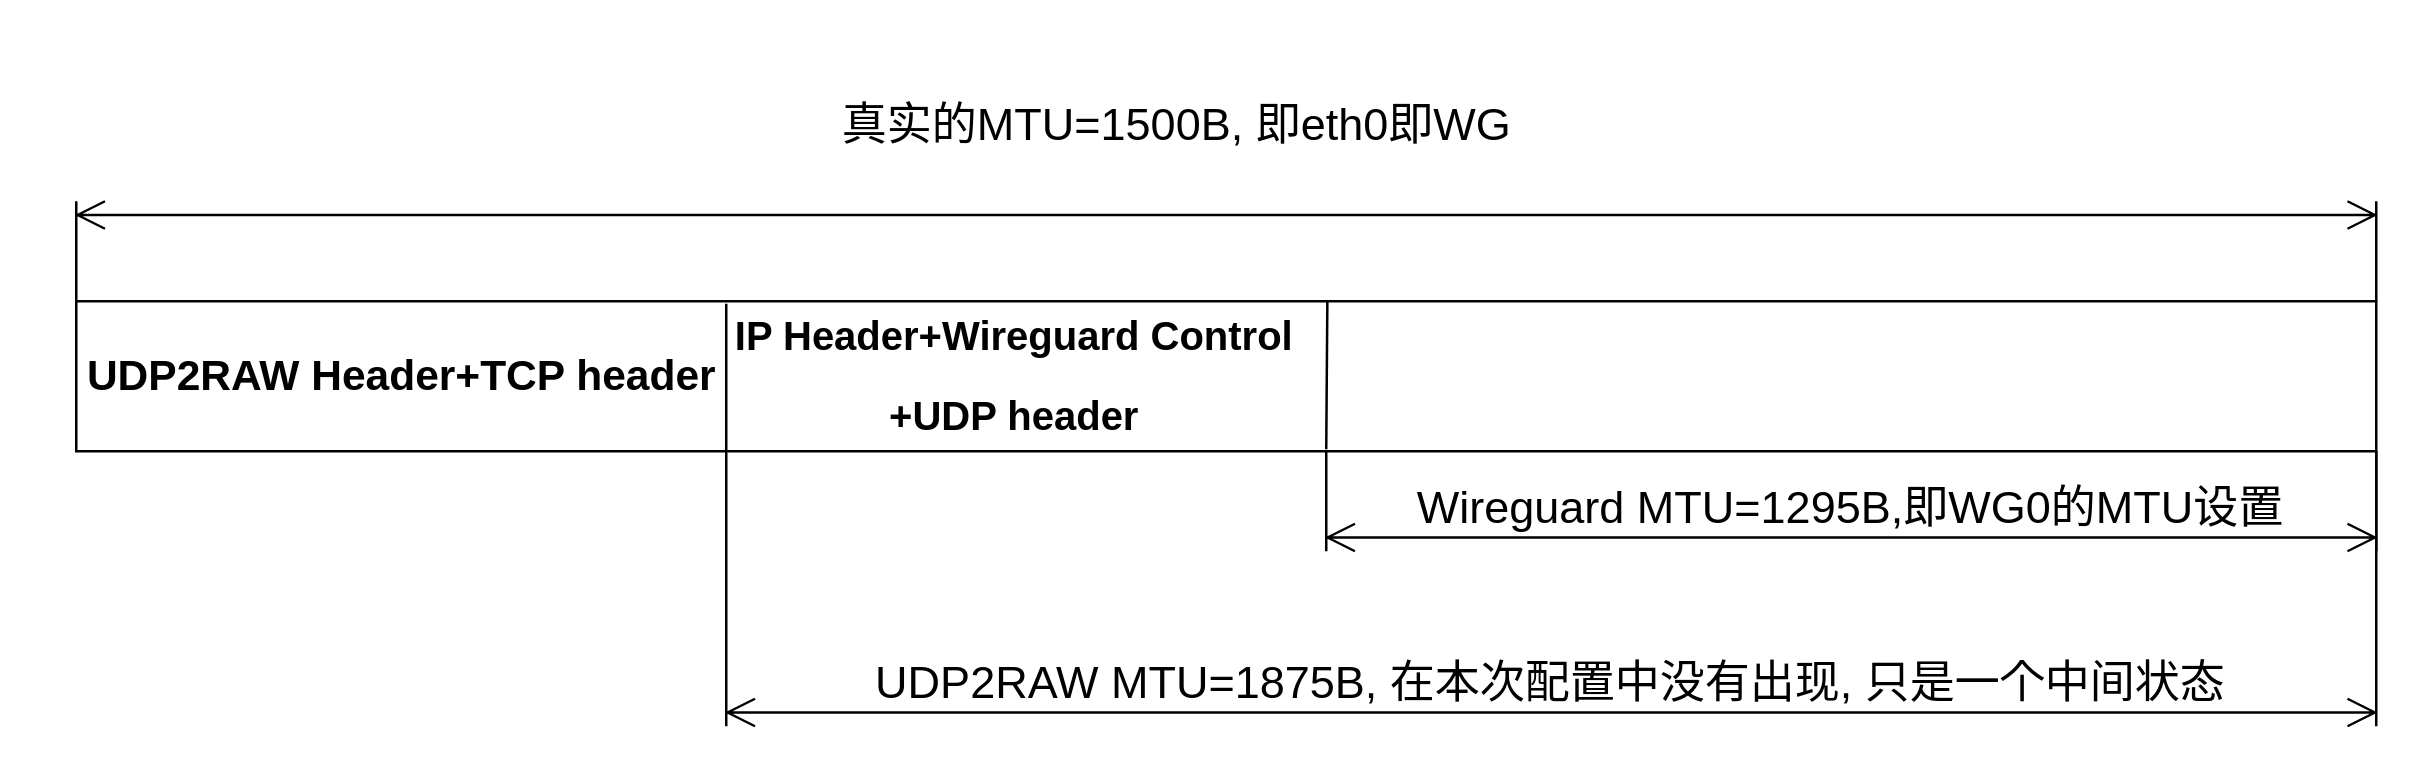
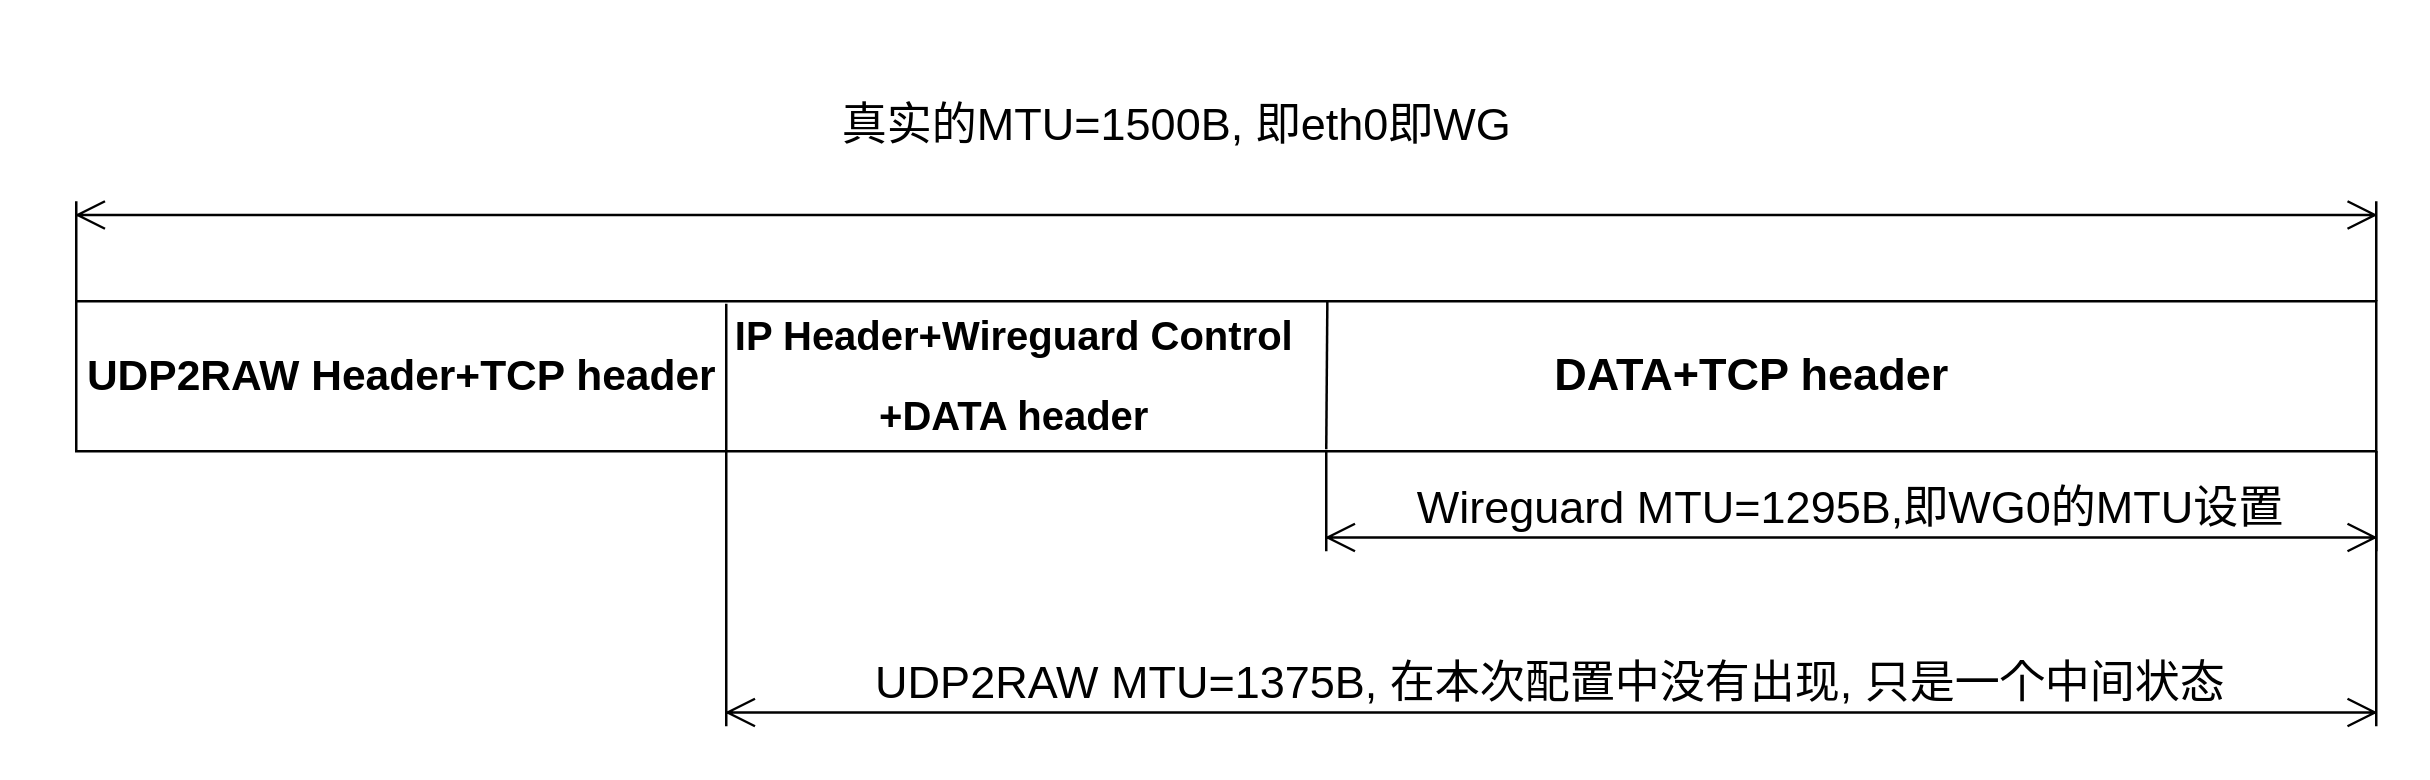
(1015, 376) -> (1015, 376)
none -> (1751, 376)
(1551, 693) -> (1551, 693)
